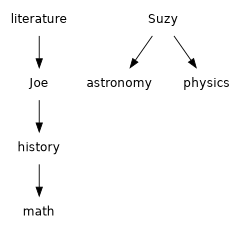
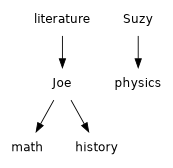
(119, 84) -> none
(39, 176) -> (47, 112)
